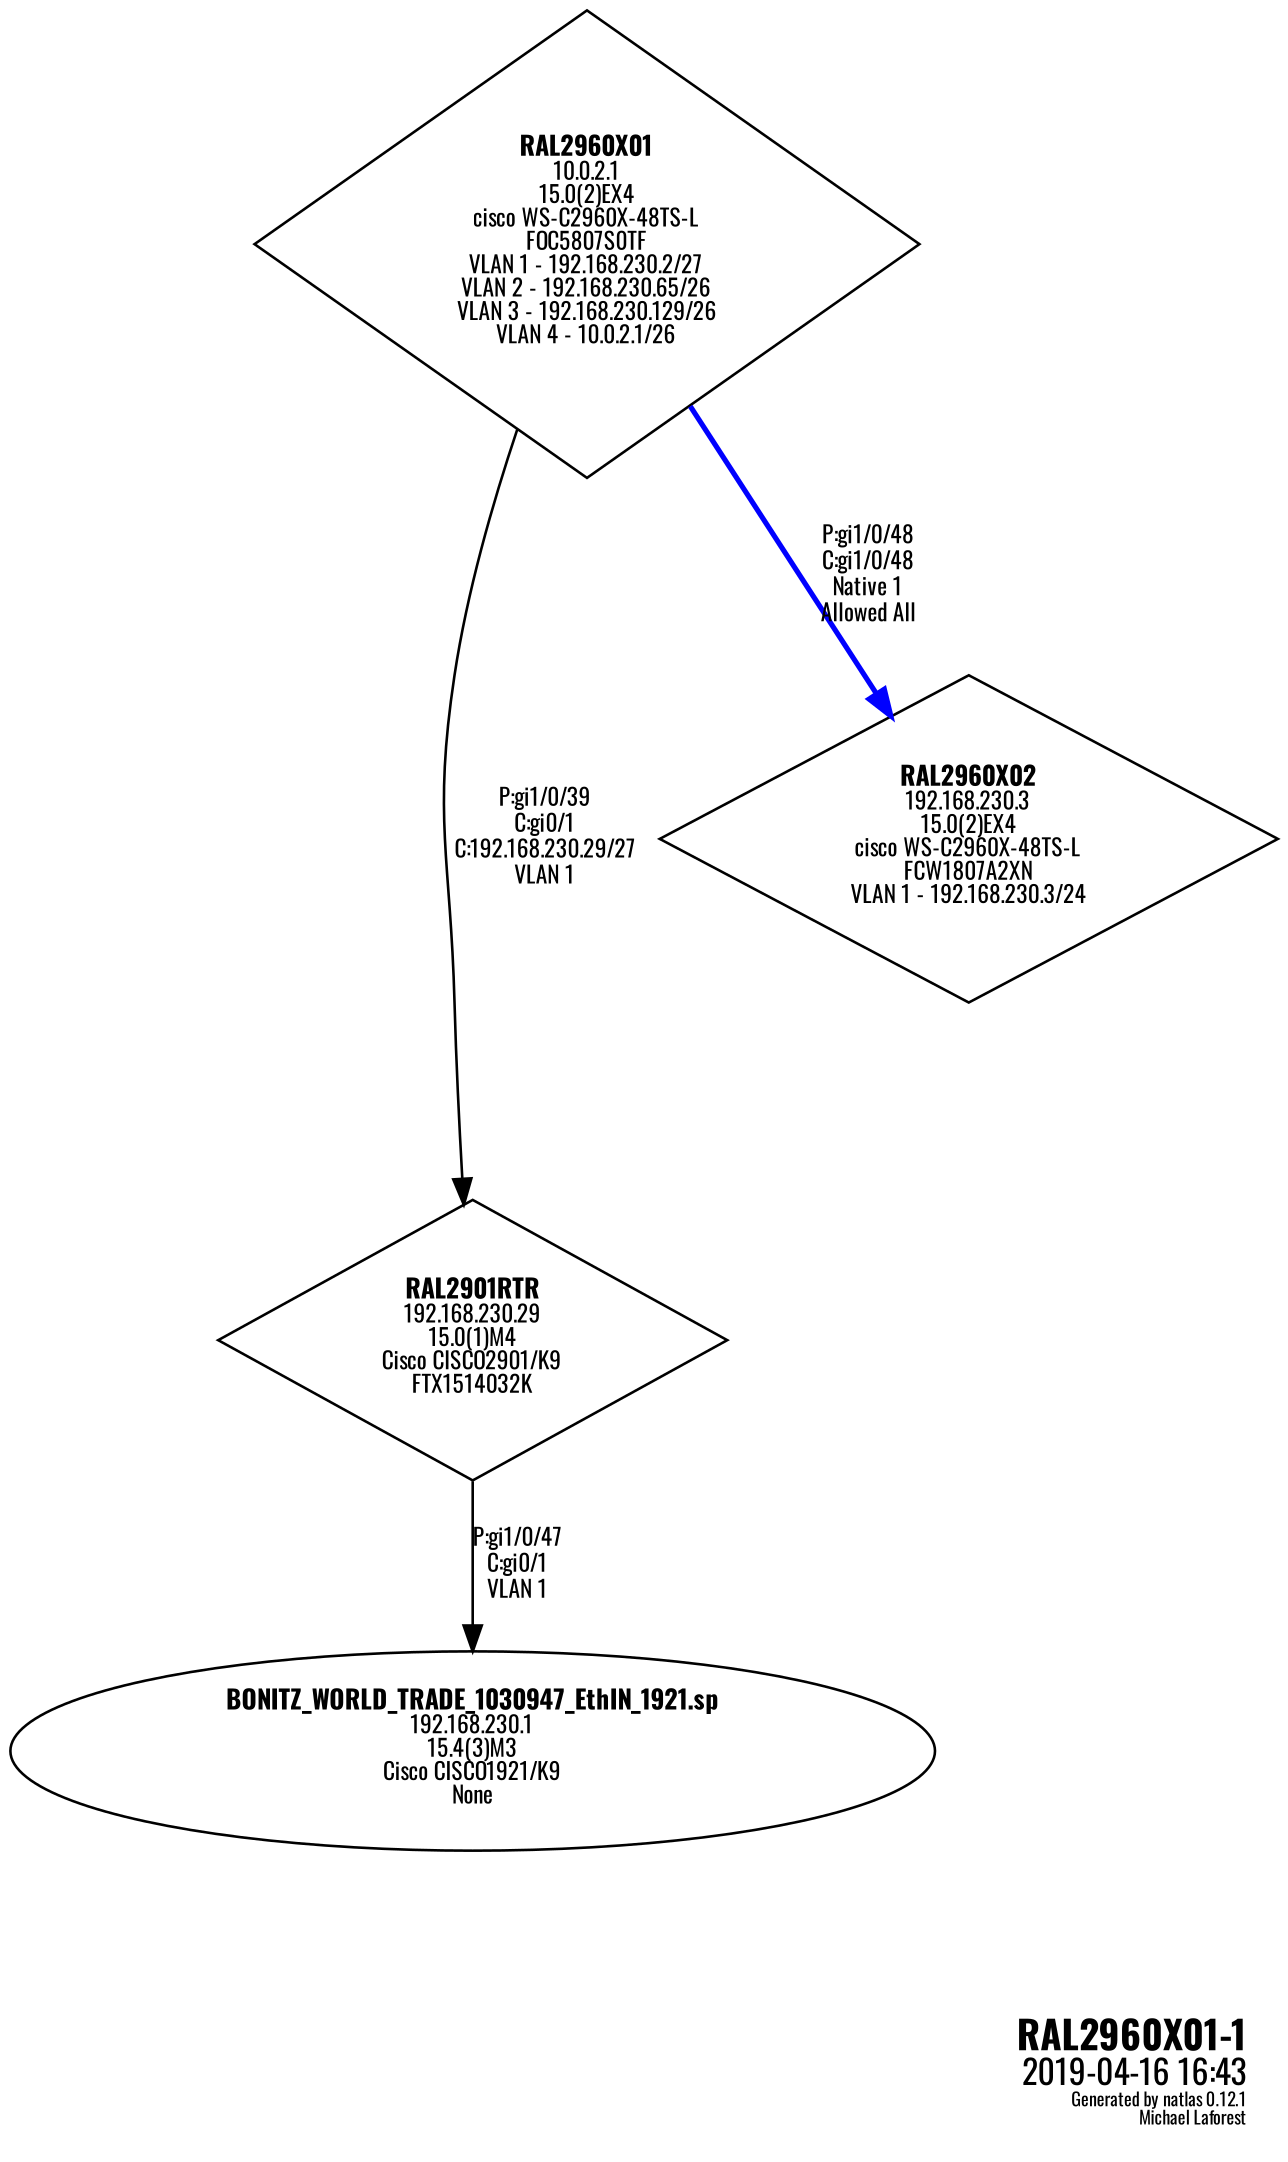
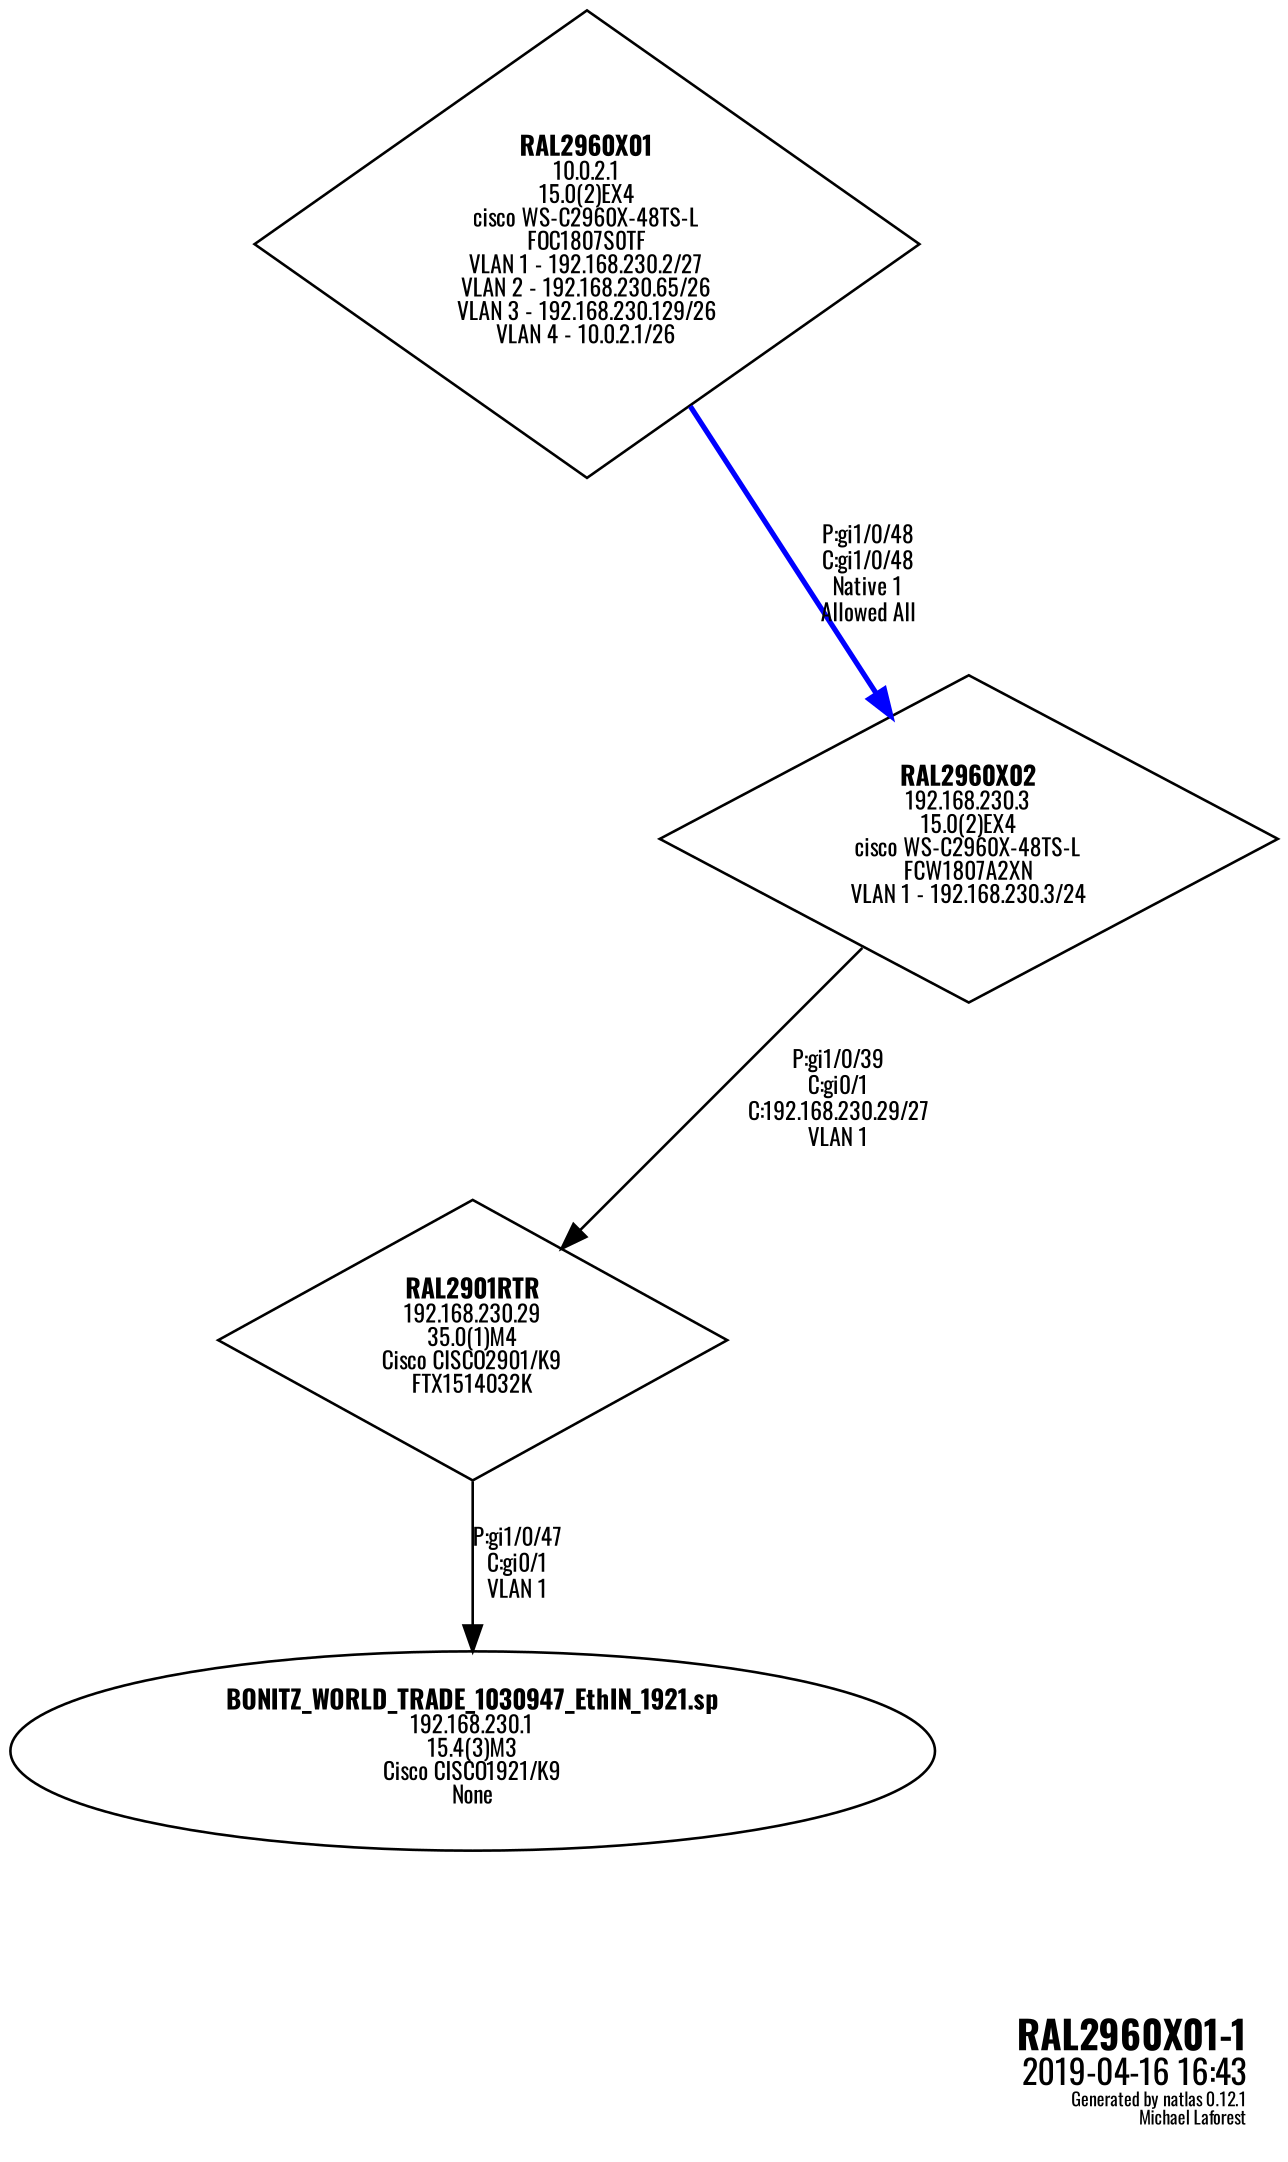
(587, 243) -> (587, 243)
(444, 800) -> (721, 1089)
(473, 1339) -> (473, 1339)
